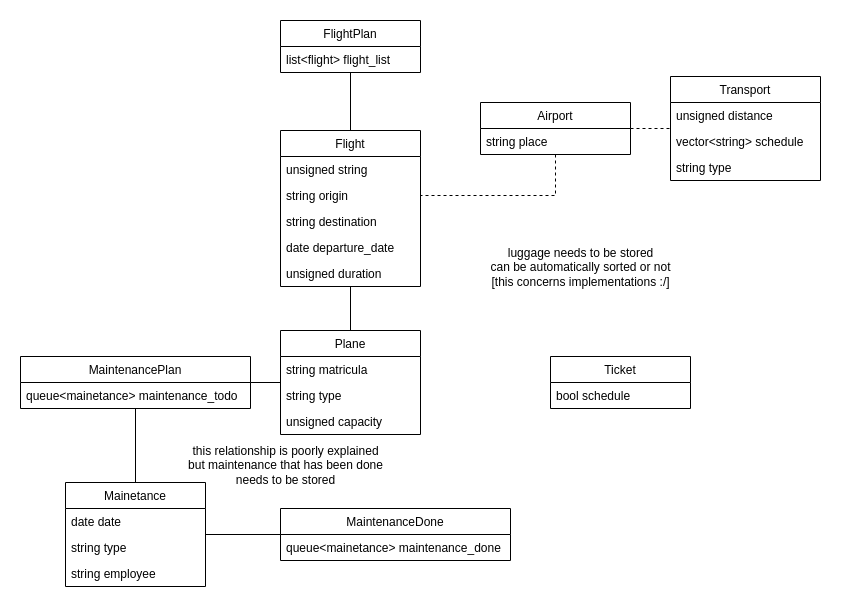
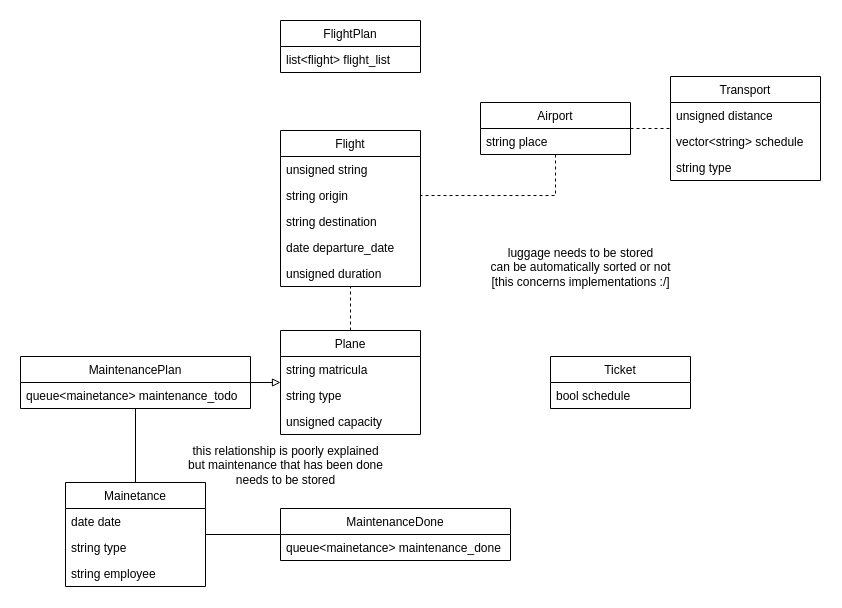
(351, 101) -> none
(351, 308) -> (351, 308)
(274, 383) -> (271, 383)
